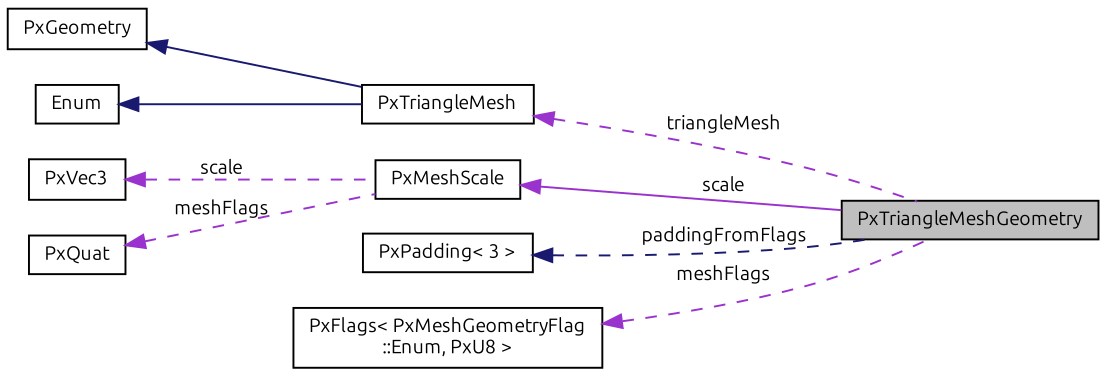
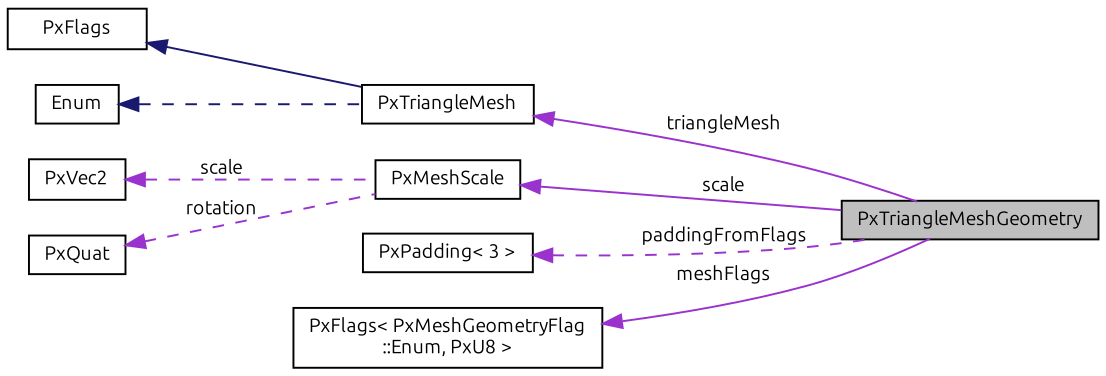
(77, 29) -> (77, 29)
(250, 104) -> (250, 104)
(737, 152) -> (737, 152)
(77, 180) -> (77, 180)
(220, 209) -> (220, 209)
(713, 253) -> (713, 253)
(780, 293) -> (780, 293)
